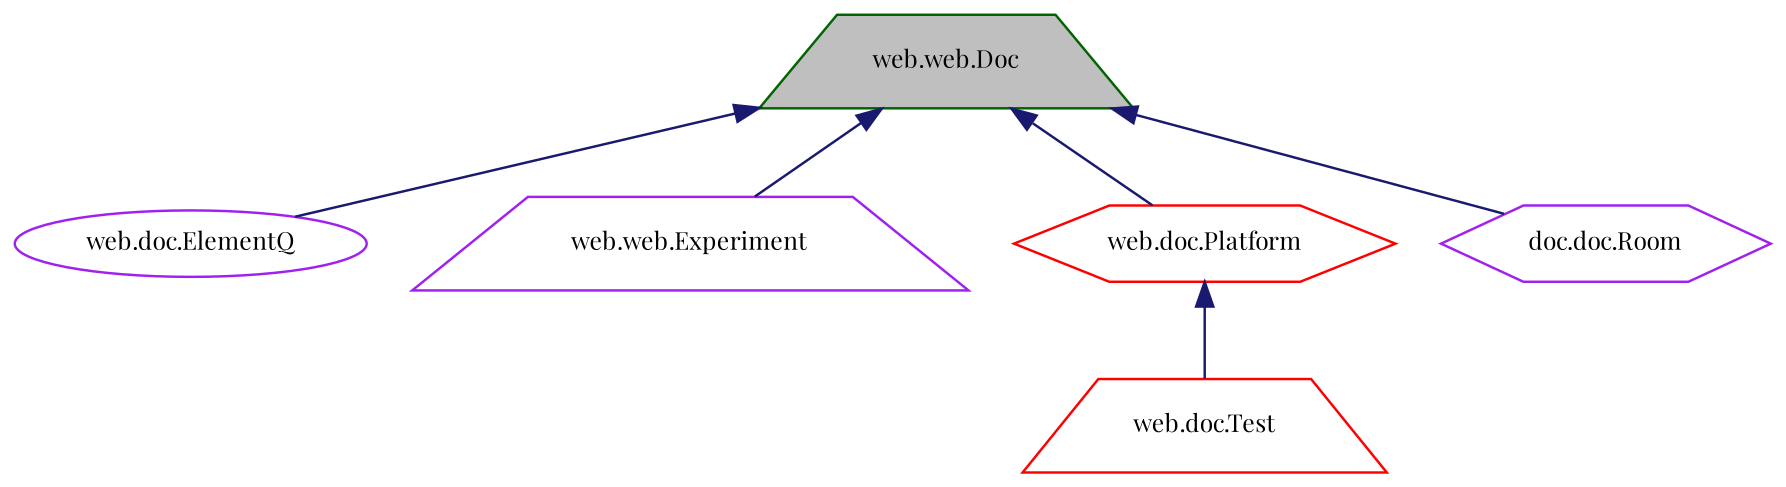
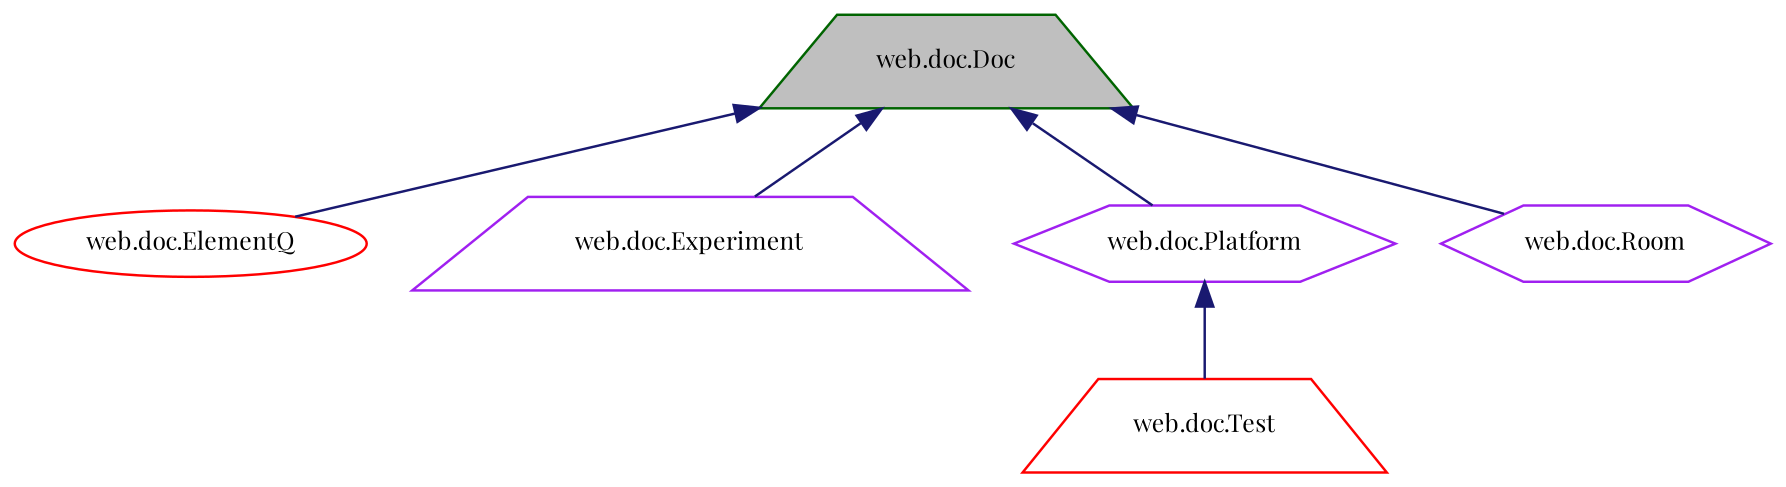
(946, 62) -> (946, 62)
(191, 244) -> (191, 244)
(690, 244) -> (690, 244)
(1205, 244) -> (1205, 244)
(1606, 244) -> (1606, 244)
